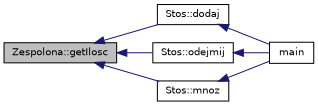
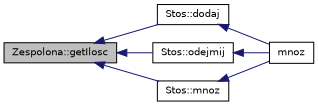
(292, 53) -> (292, 53)
